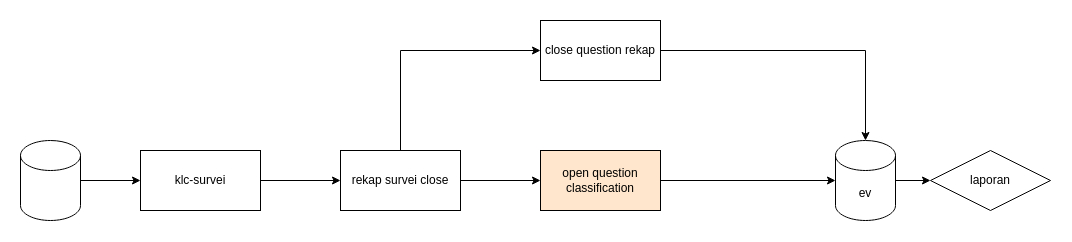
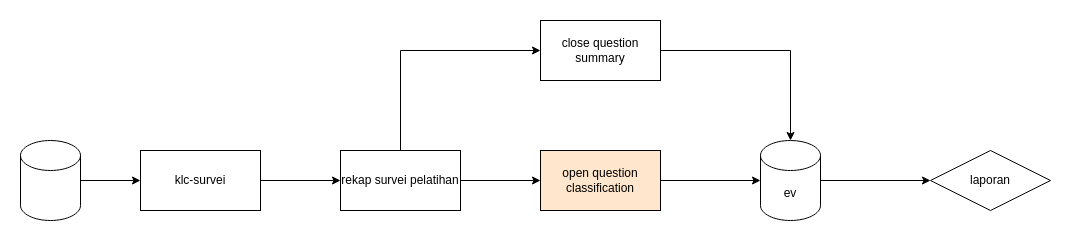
(601, 51) -> (601, 51)
(401, 181) -> (401, 181)
(866, 181) -> (791, 181)
